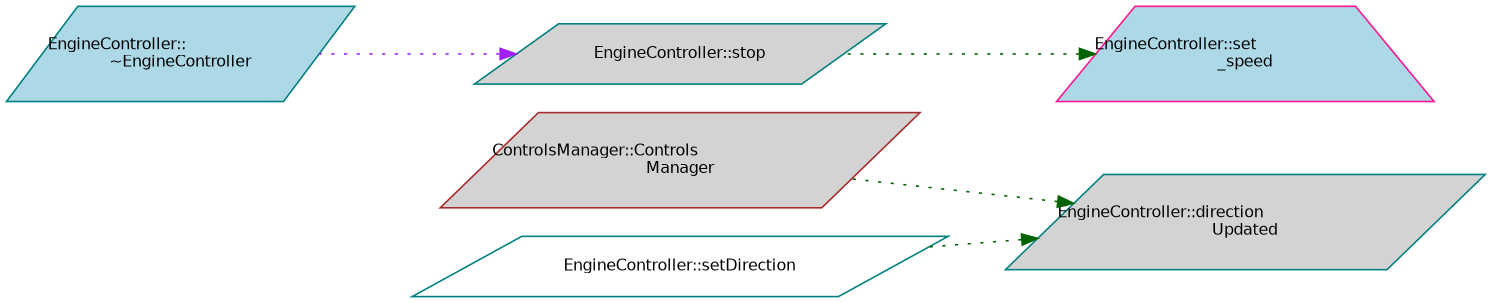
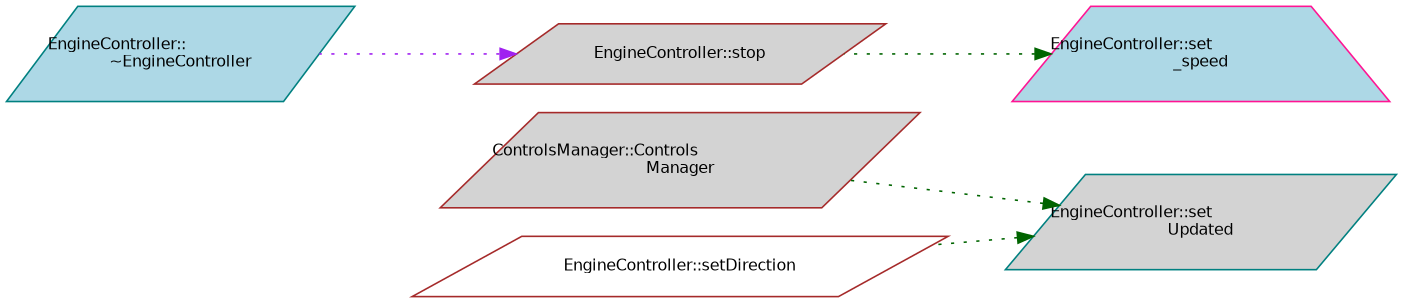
(680, 54) -> (680, 54)
(1245, 222) -> (1201, 222)
(680, 266) -> (680, 266)
